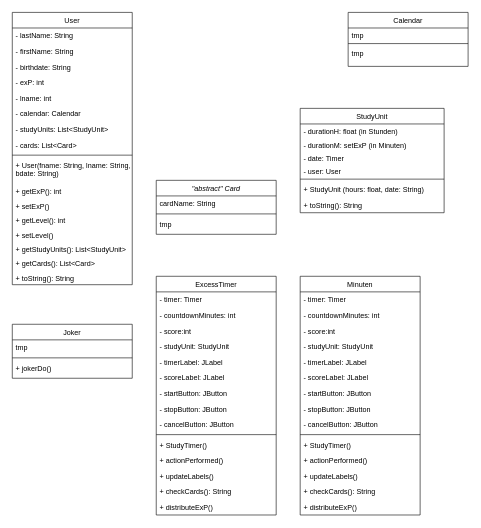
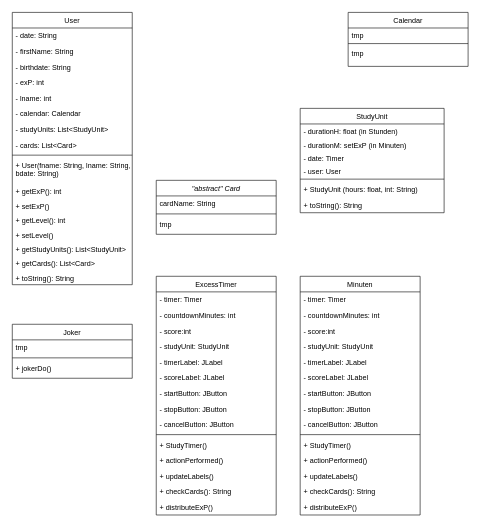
(47, 36) -> (40, 36)
(374, 190) -> (371, 190)
